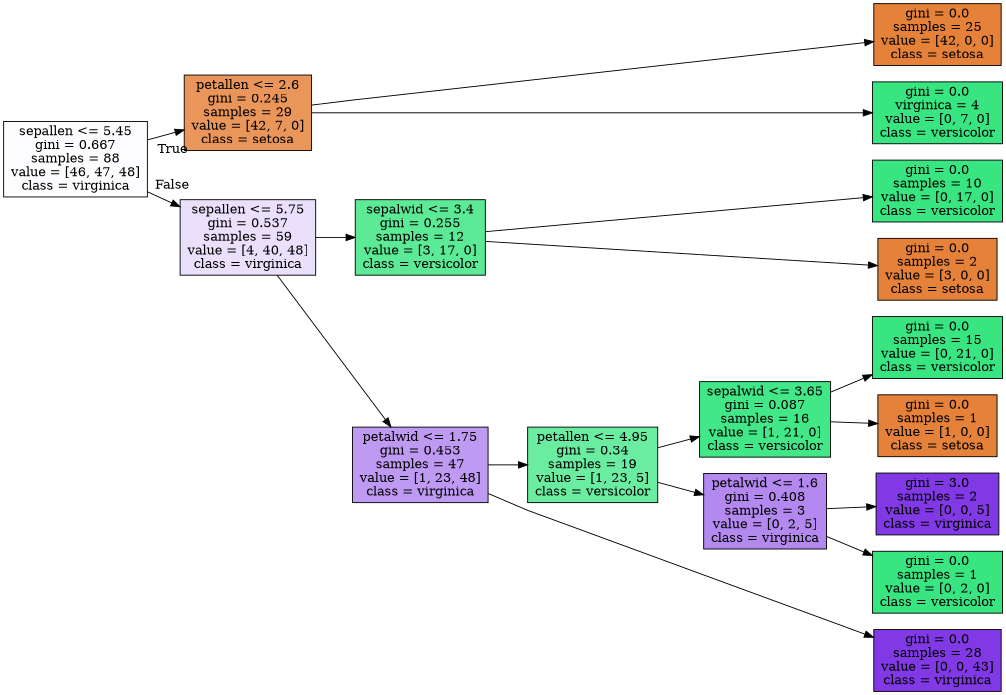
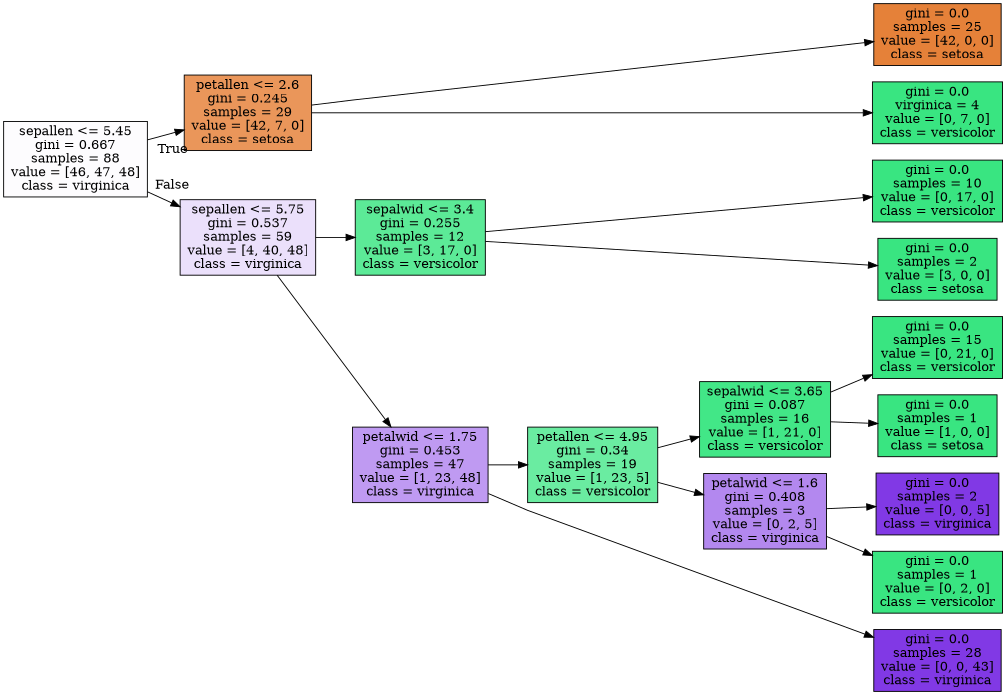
(937, 269) -> (937, 269)
(937, 426) -> (937, 426)
(937, 504) -> (937, 504)
